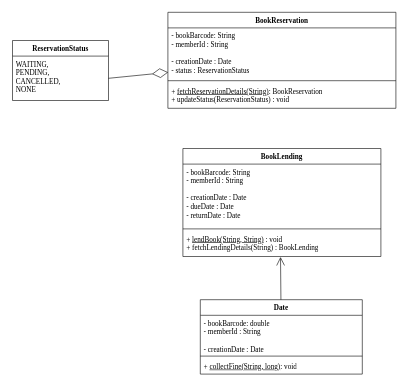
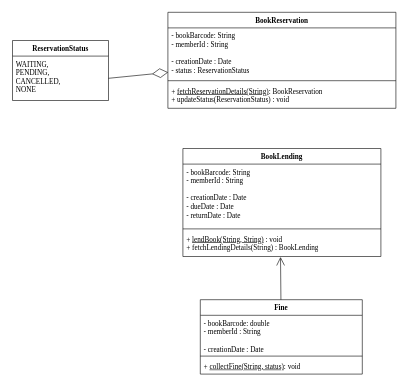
(281, 308) -> (281, 308)
(260, 367) -> (265, 367)
